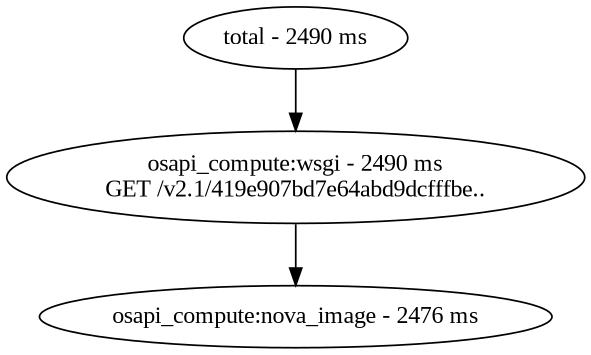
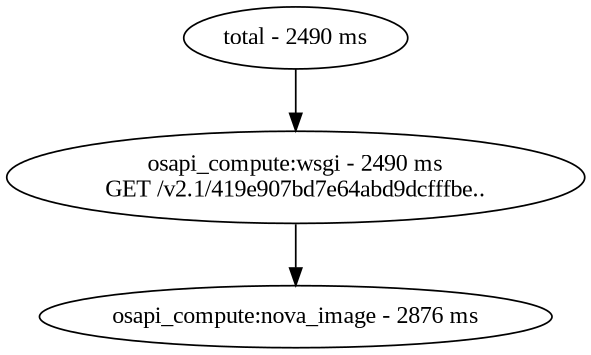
(296, 317) -> (296, 317)
